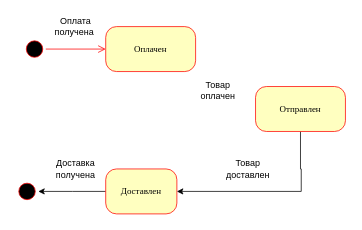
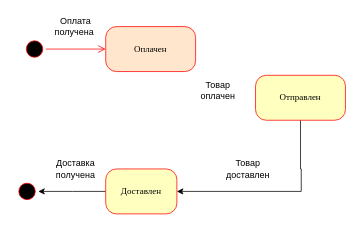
(150, 49) -> (150, 49)
(300, 109) -> (300, 98)
